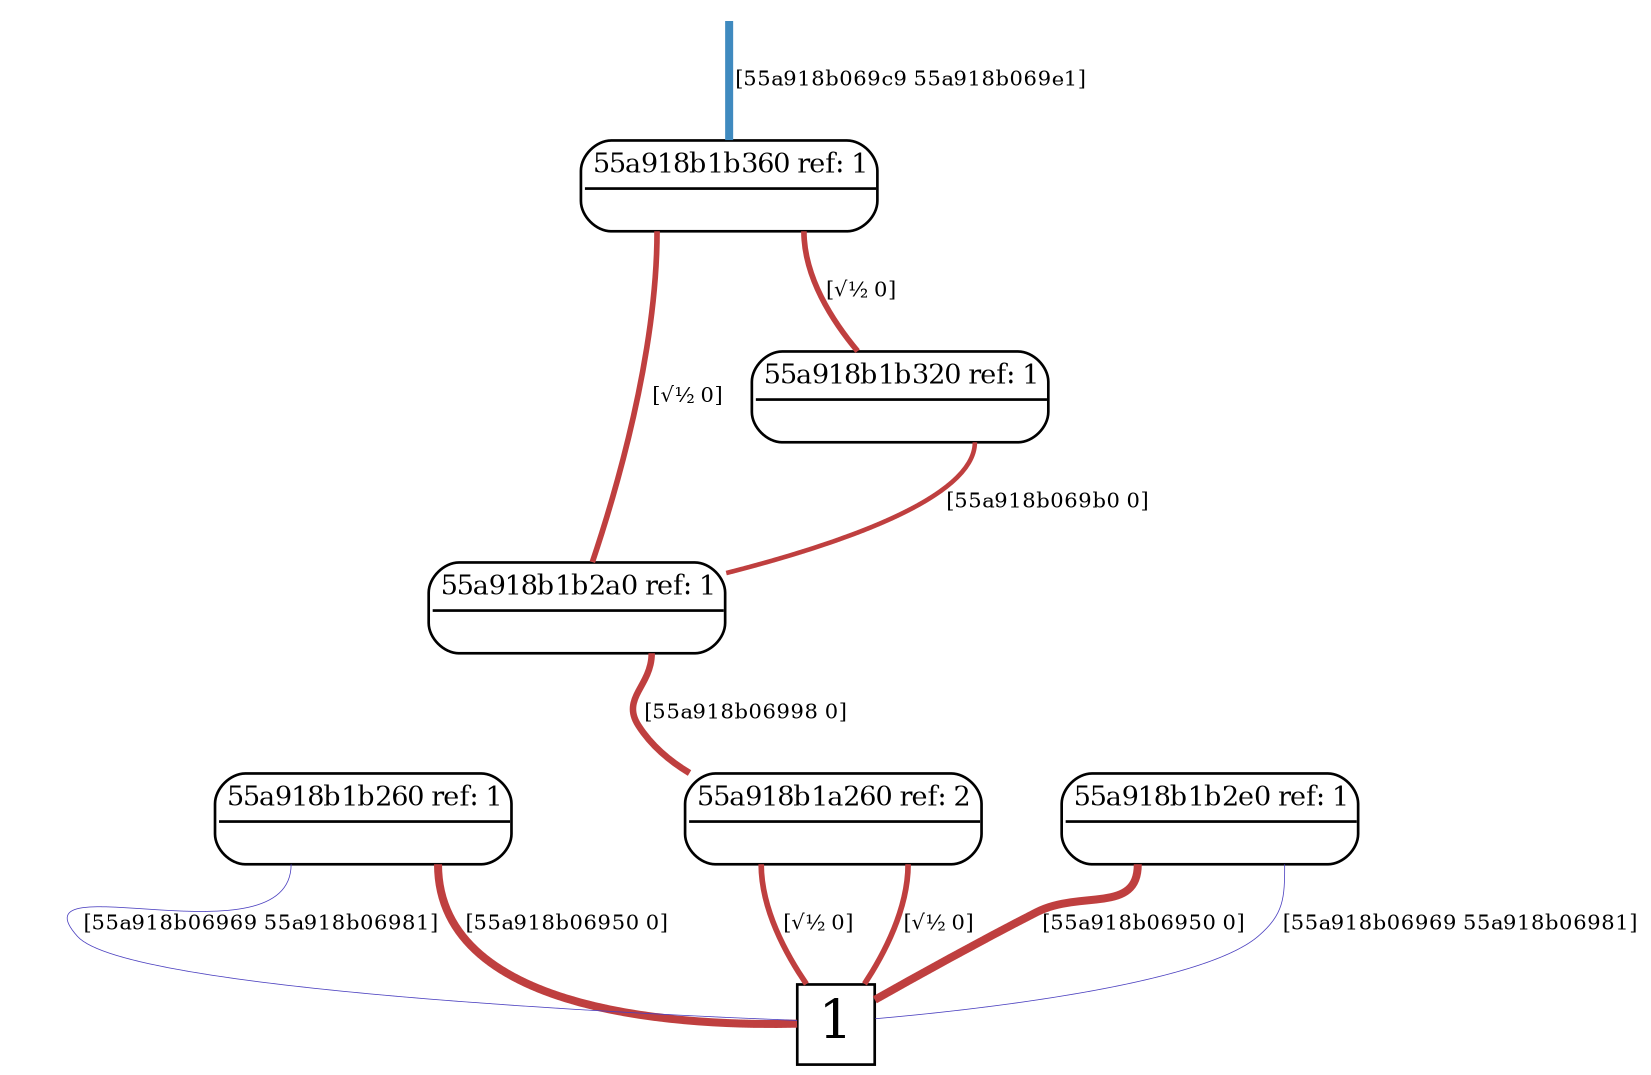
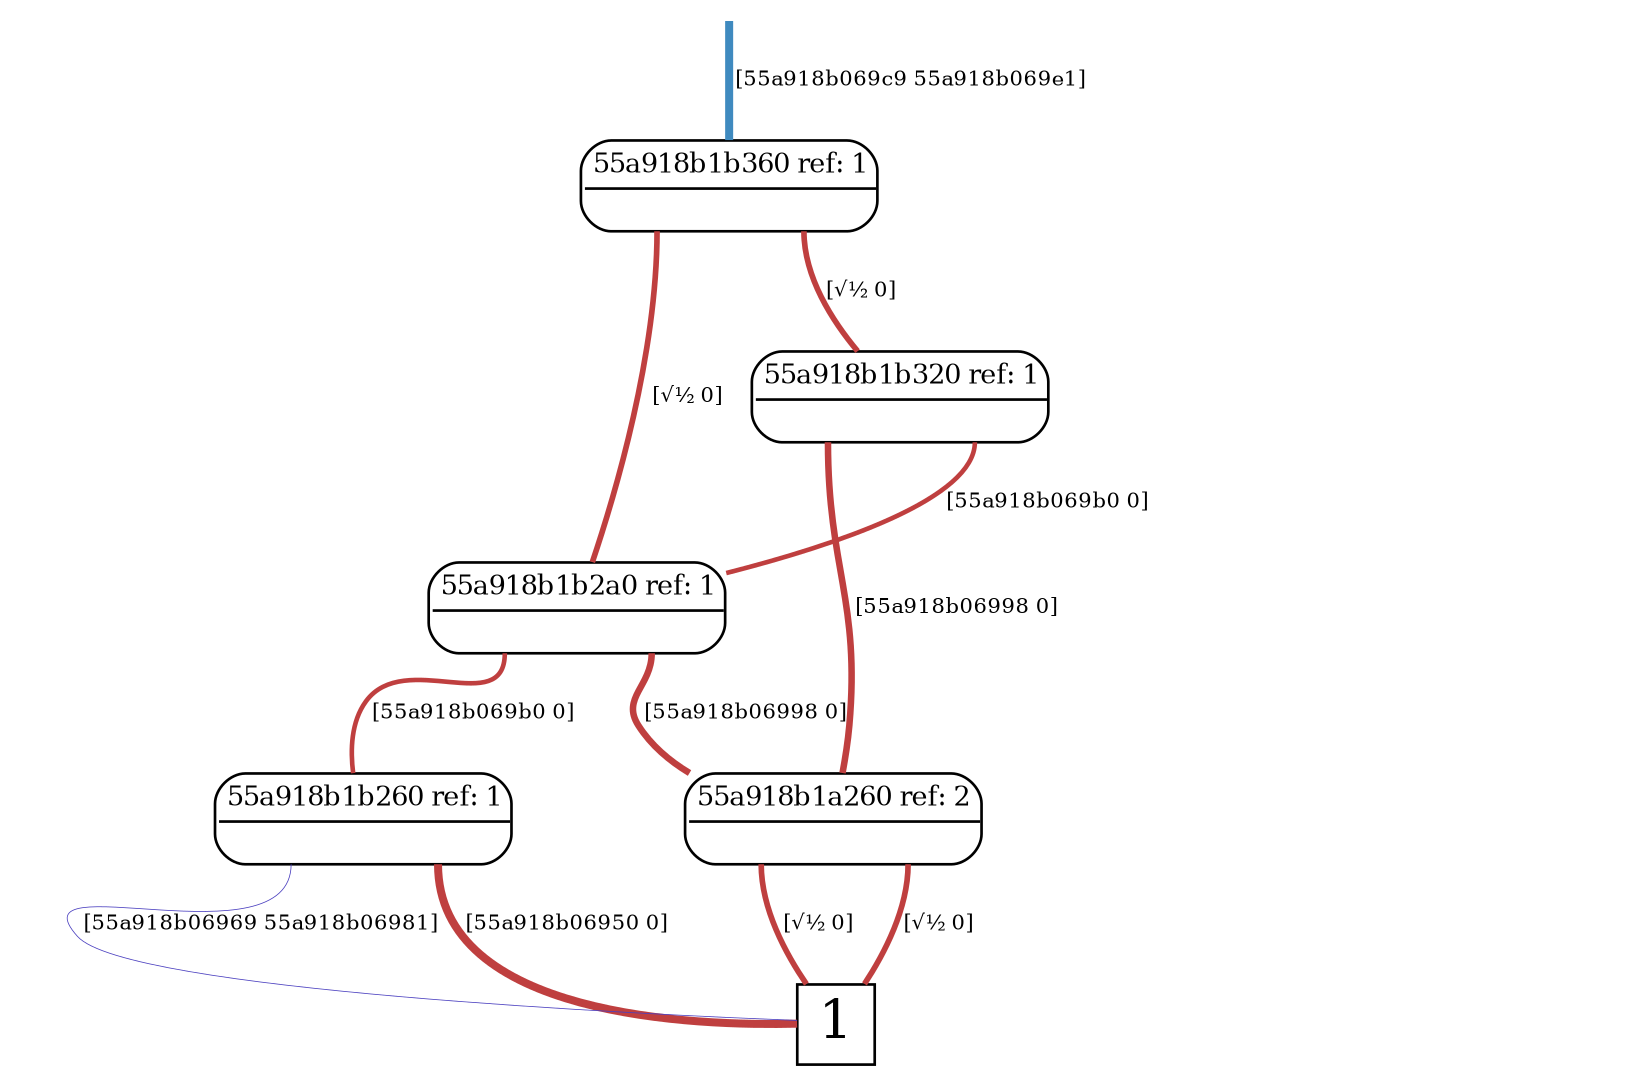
none -> (846, 607)
none -> (404, 681)
(1210, 819) -> none
